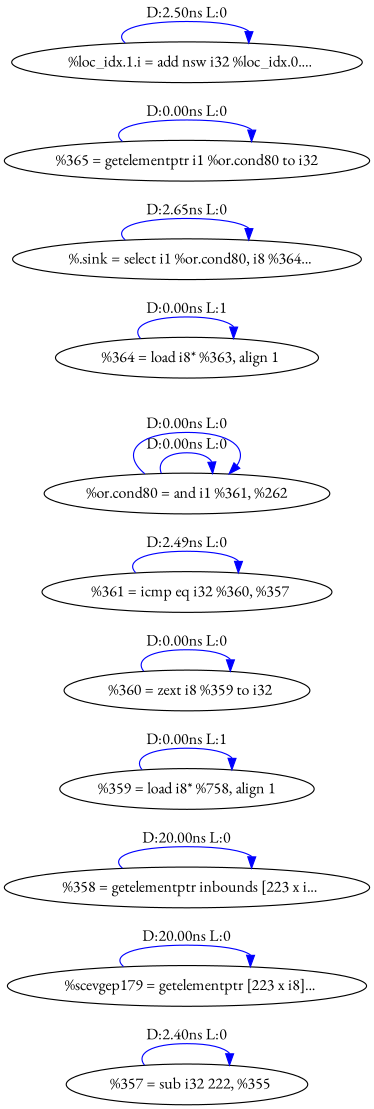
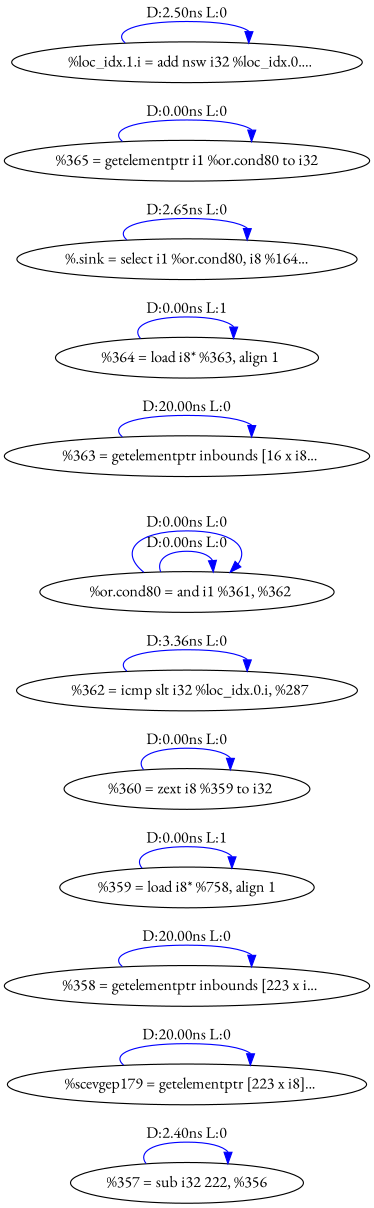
(187, 259) -> (187, 259)
none -> (187, 456)
(187, 494) -> (187, 592)
(187, 592) -> none
none -> (187, 690)
(187, 1084) -> (187, 1183)
